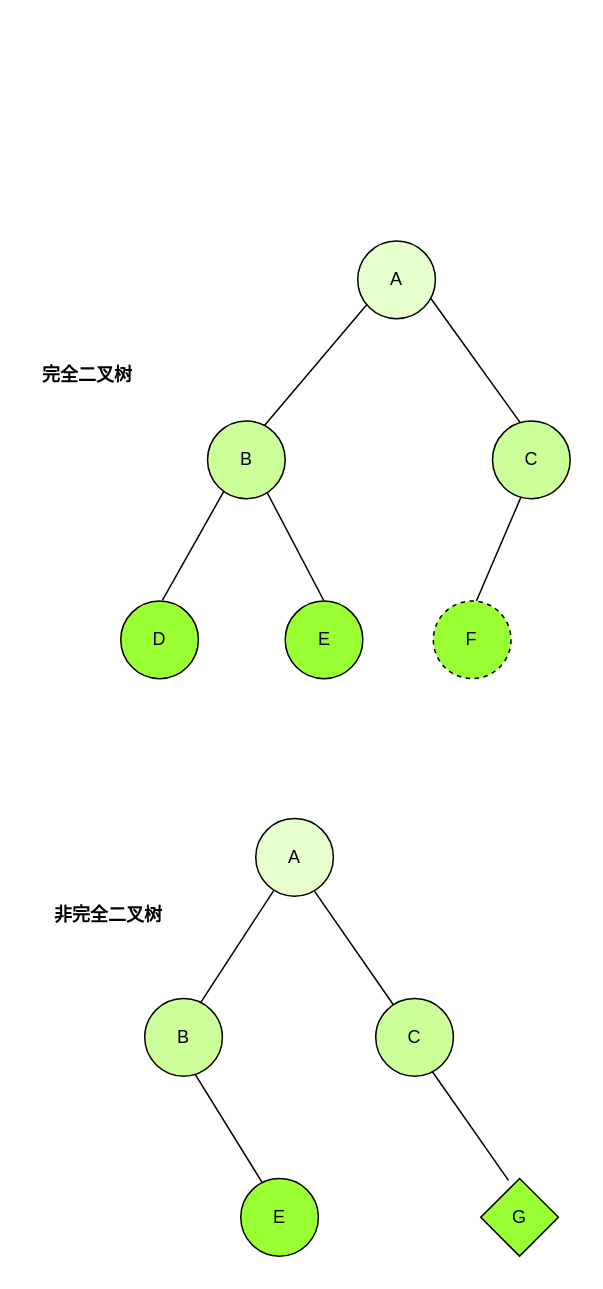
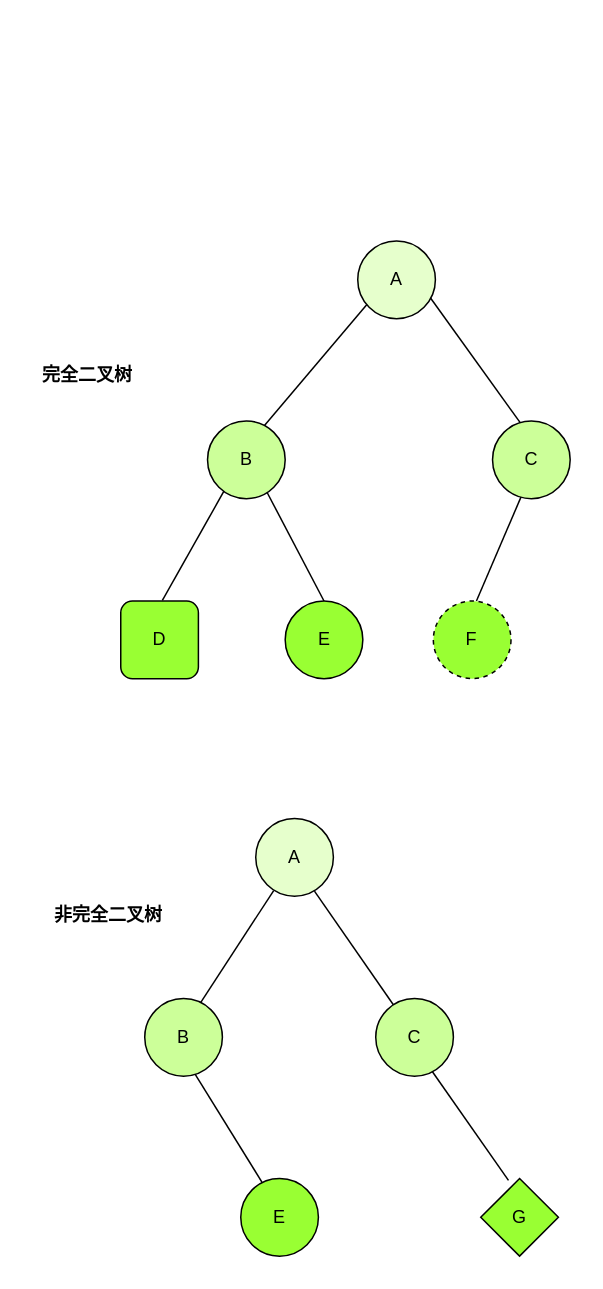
(160, 640) -> (160, 640)
